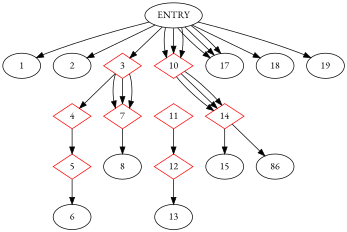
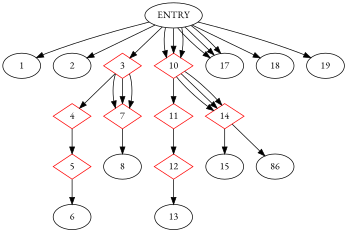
none -> (174, 88)
